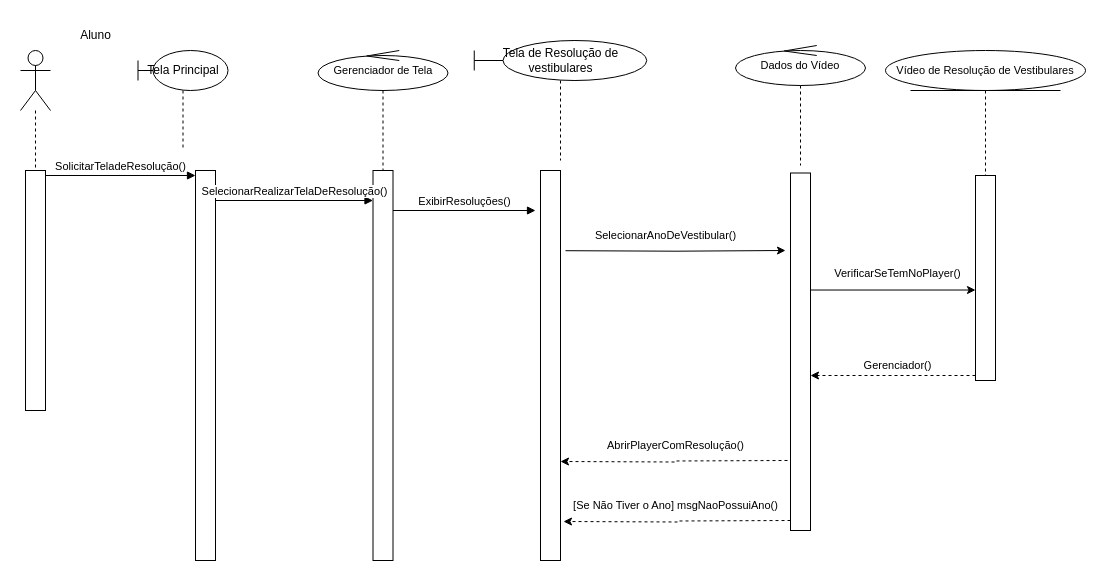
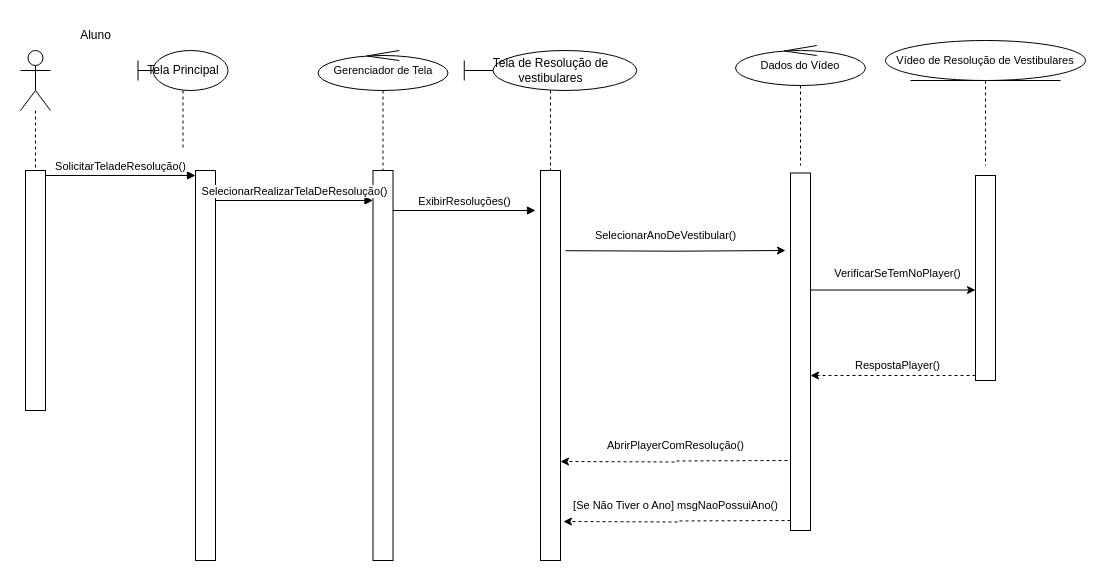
(561, 101) -> (551, 111)
(986, 113) -> (986, 103)
(898, 366) -> (898, 366)
